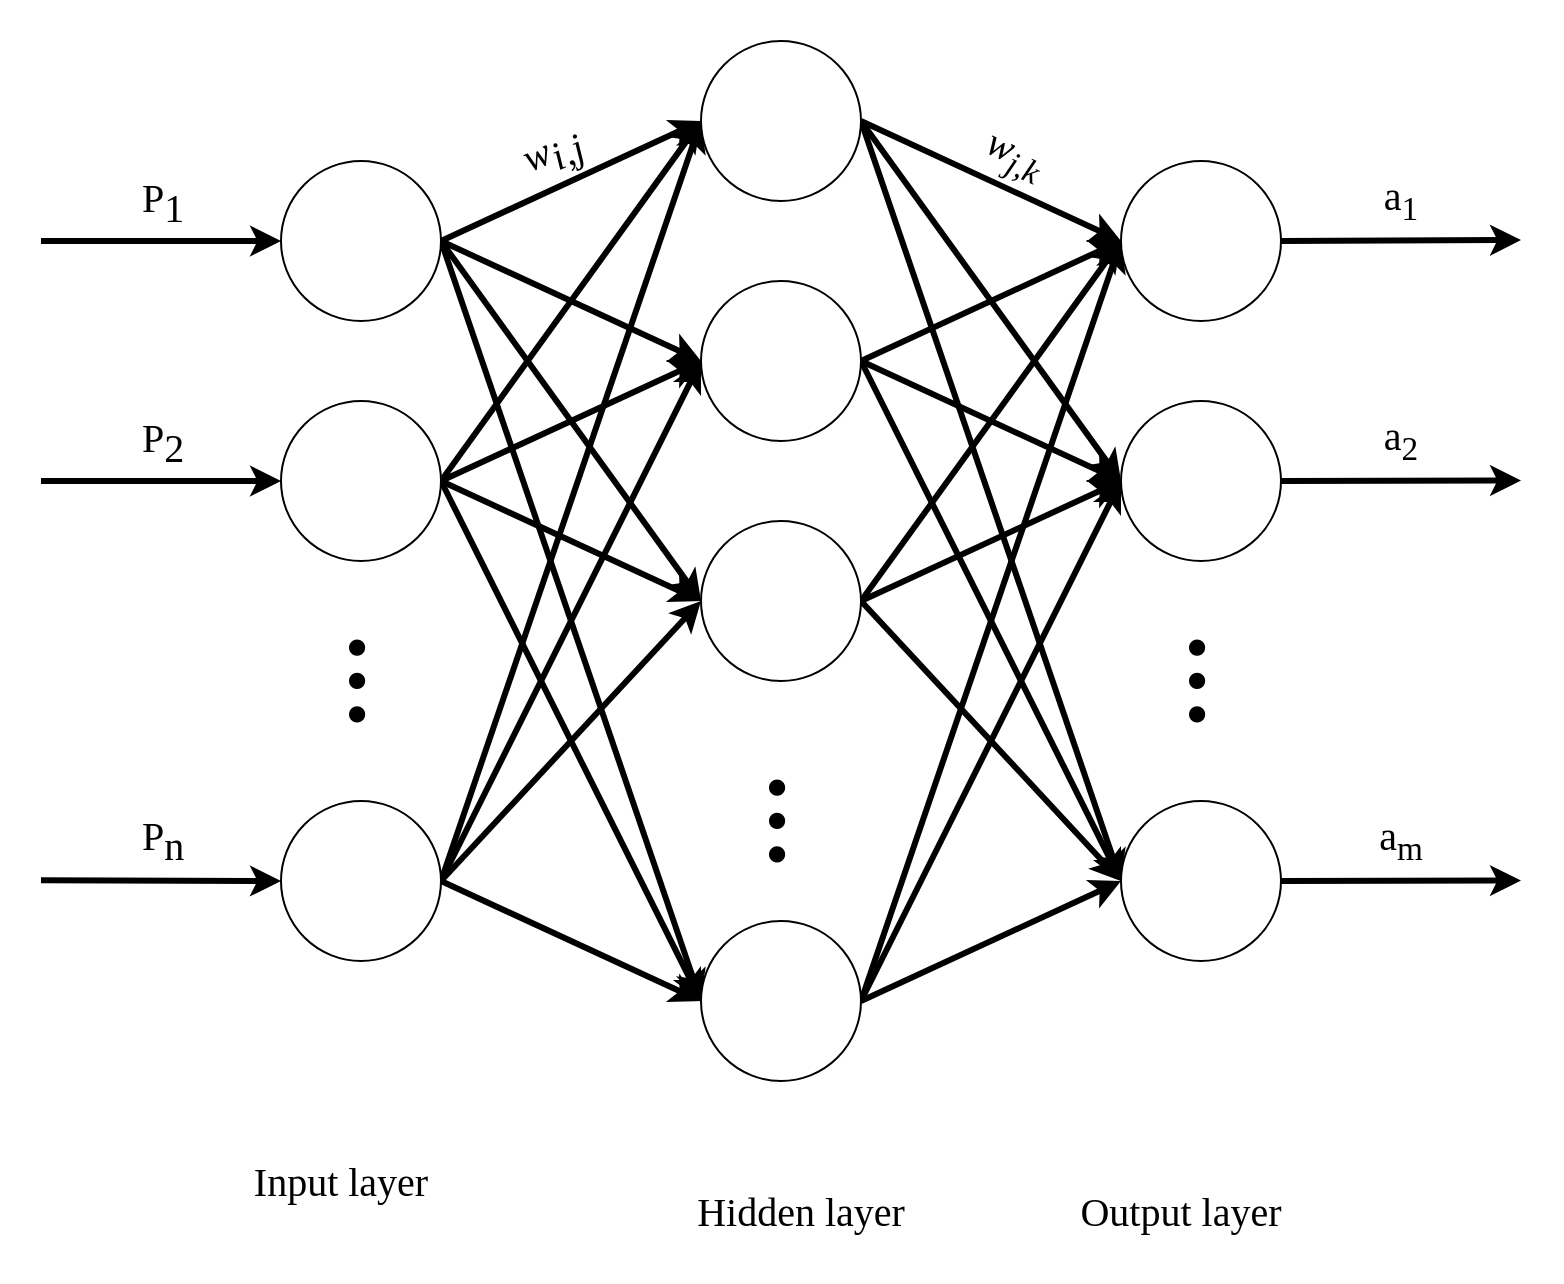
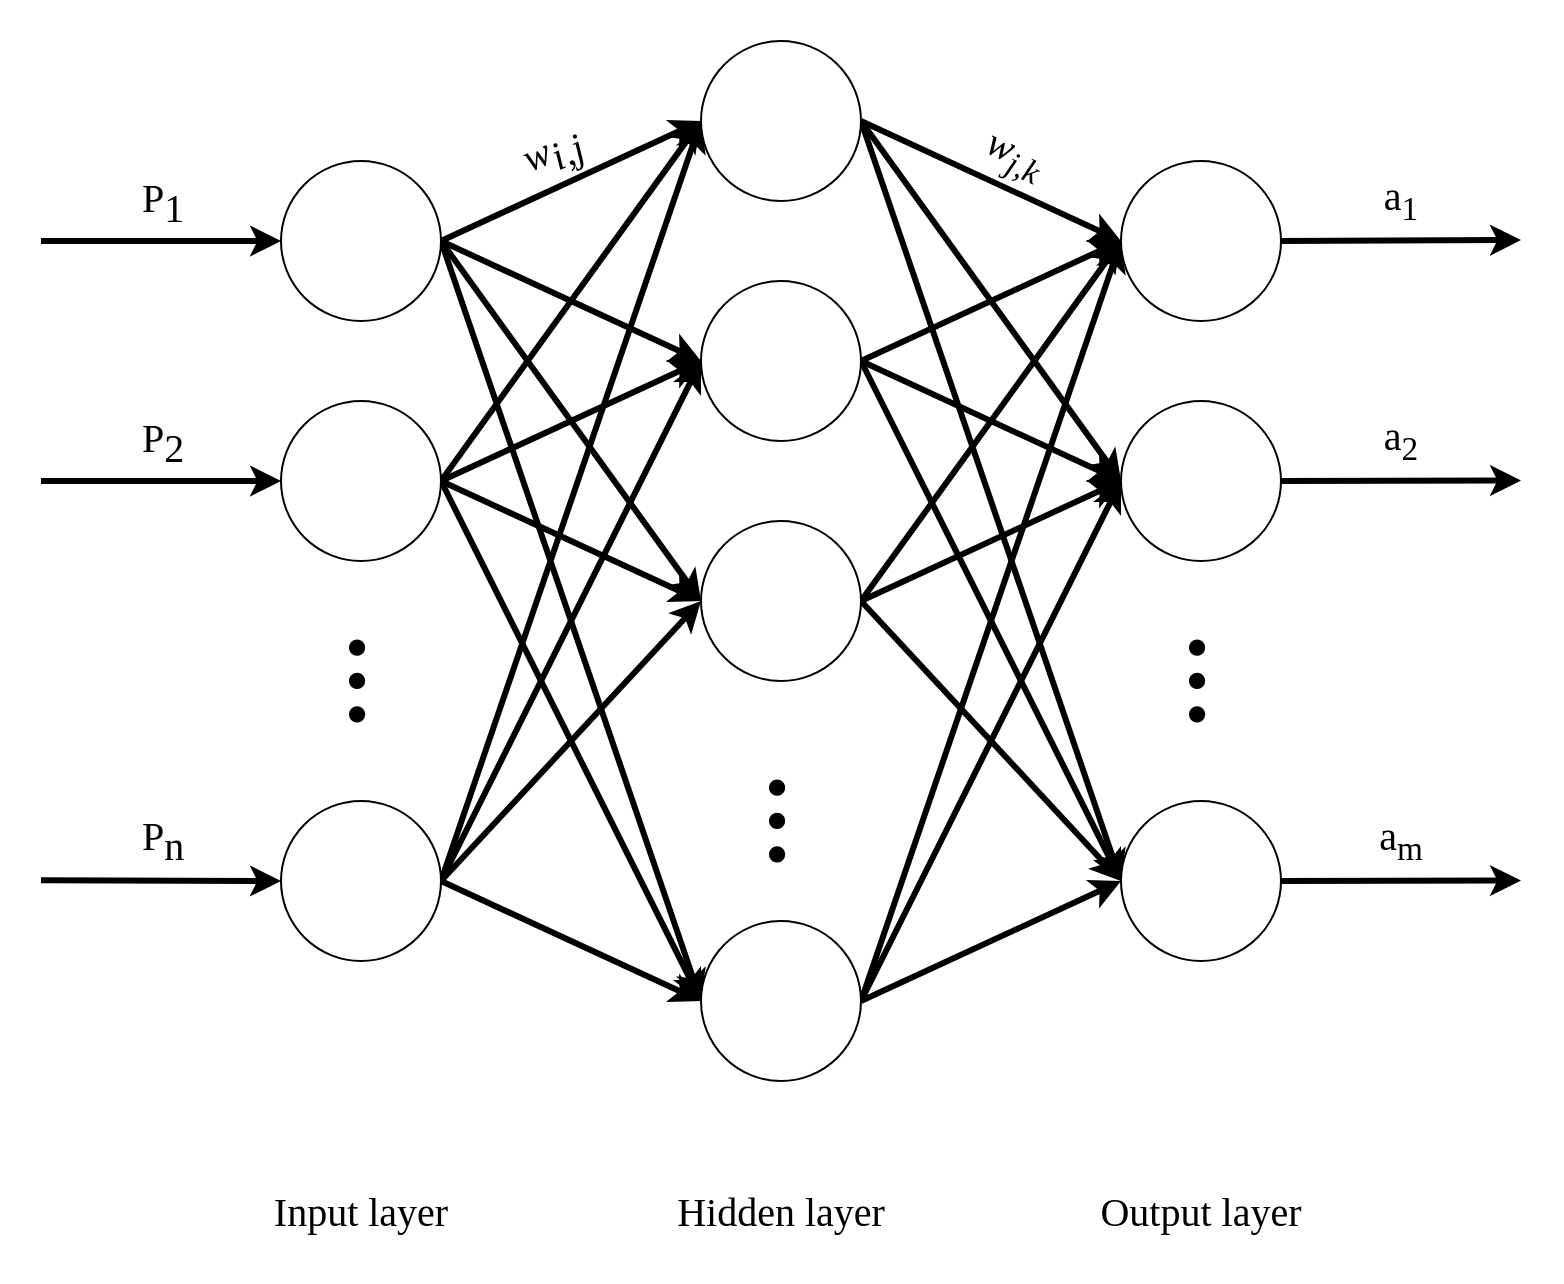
(341, 1181) -> (361, 1211)
(801, 1211) -> (781, 1211)
(1181, 1211) -> (1201, 1211)
